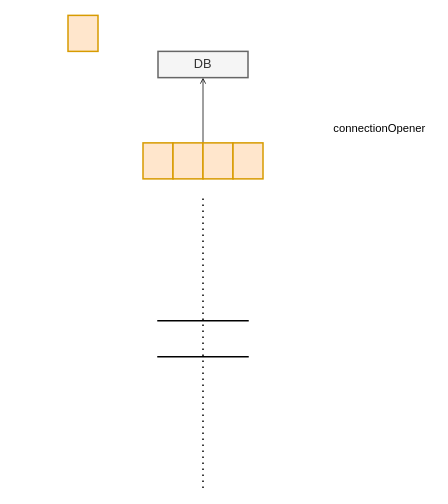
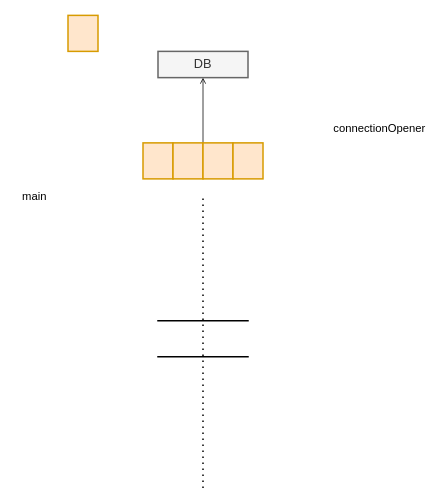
none -> (34, 195)
